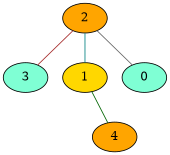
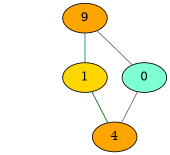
(85, 18) -> (85, 18)
(26, 78) -> none
none -> (130, 107)
